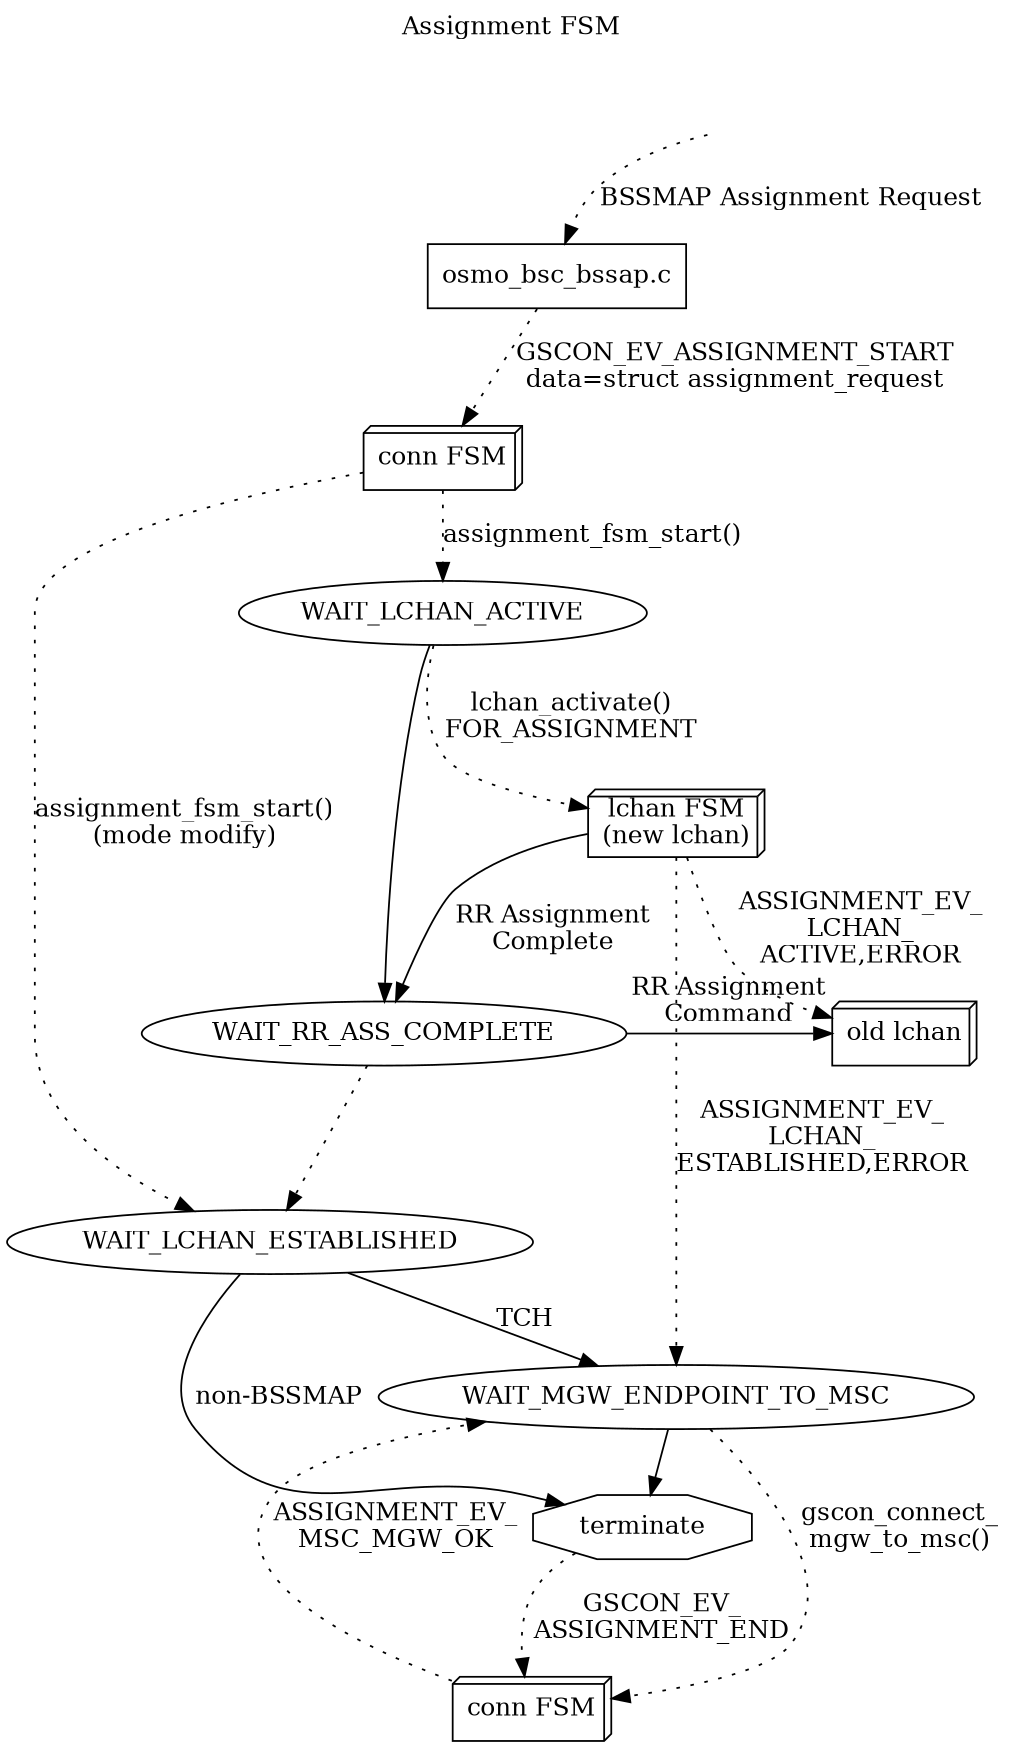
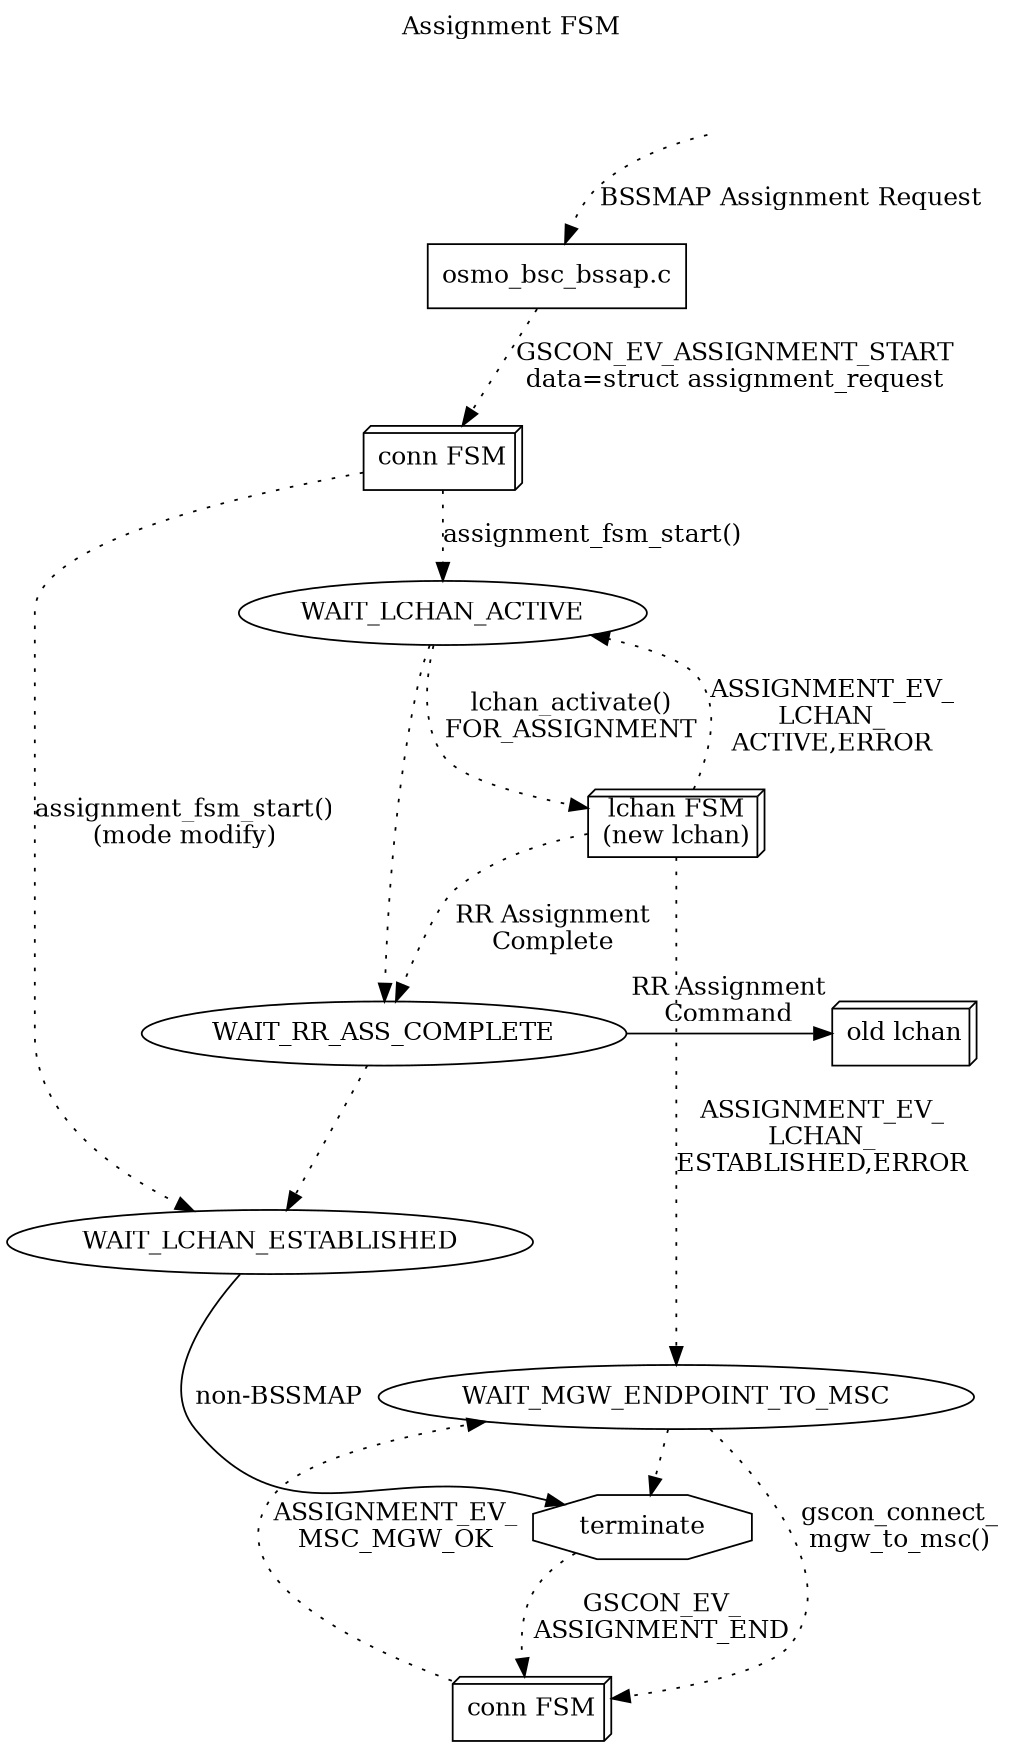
(397, 813) -> (397, 813)
(470, 879) -> (470, 879)
(728, 955) -> (703, 685)
(464, 1316) -> none
(662, 1454) -> (662, 1454)
